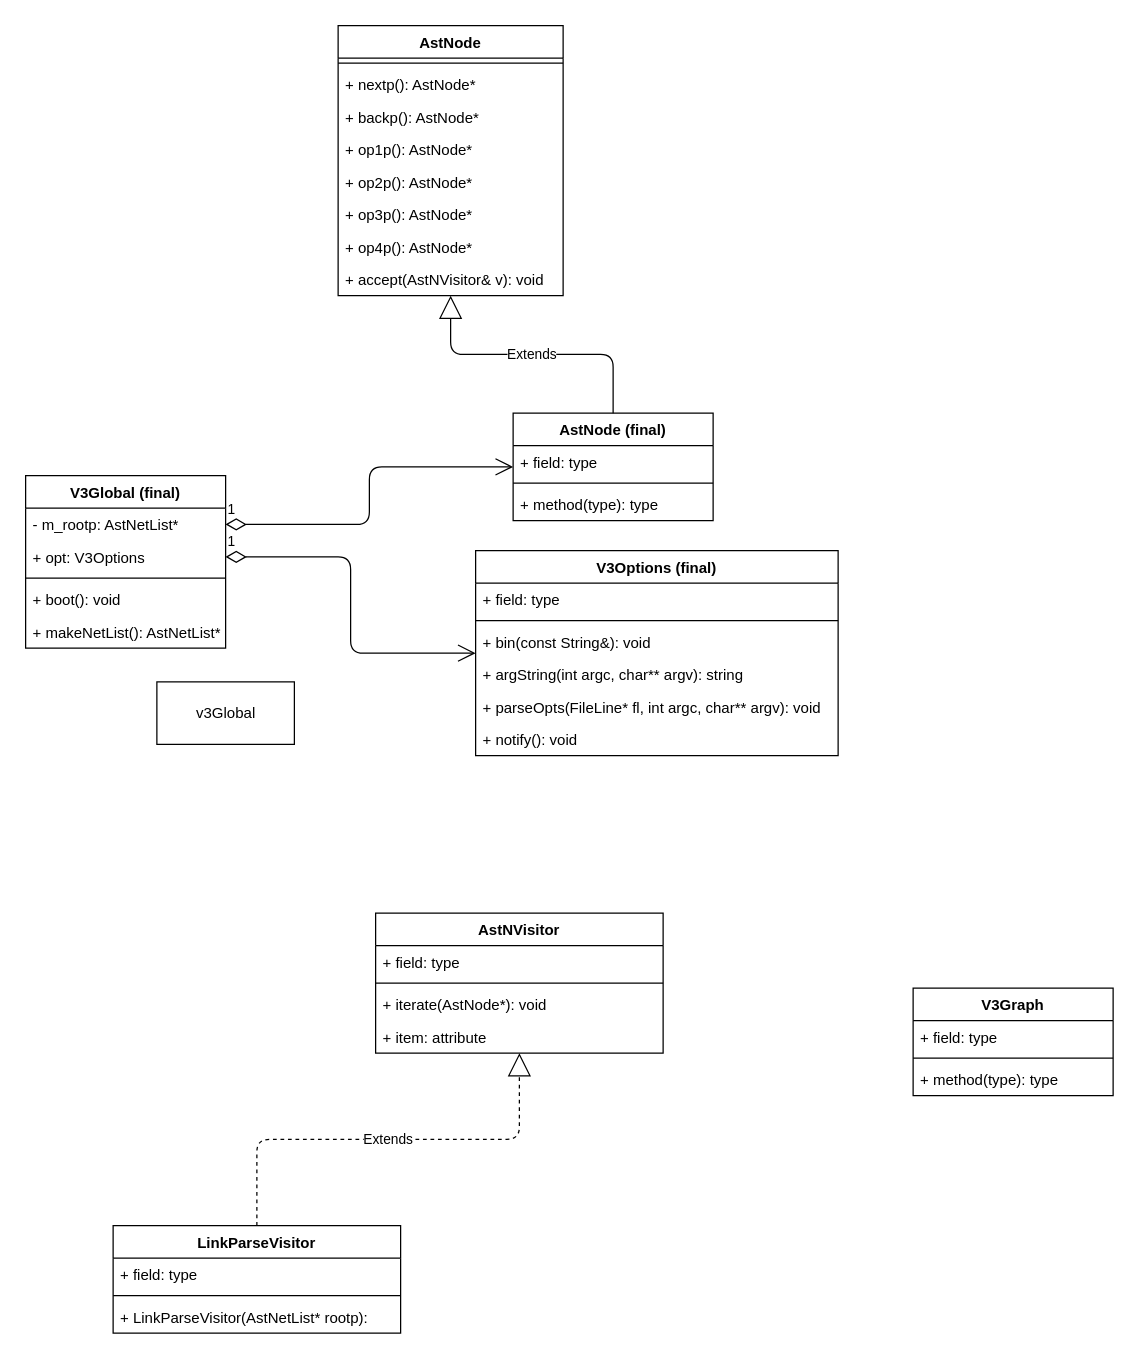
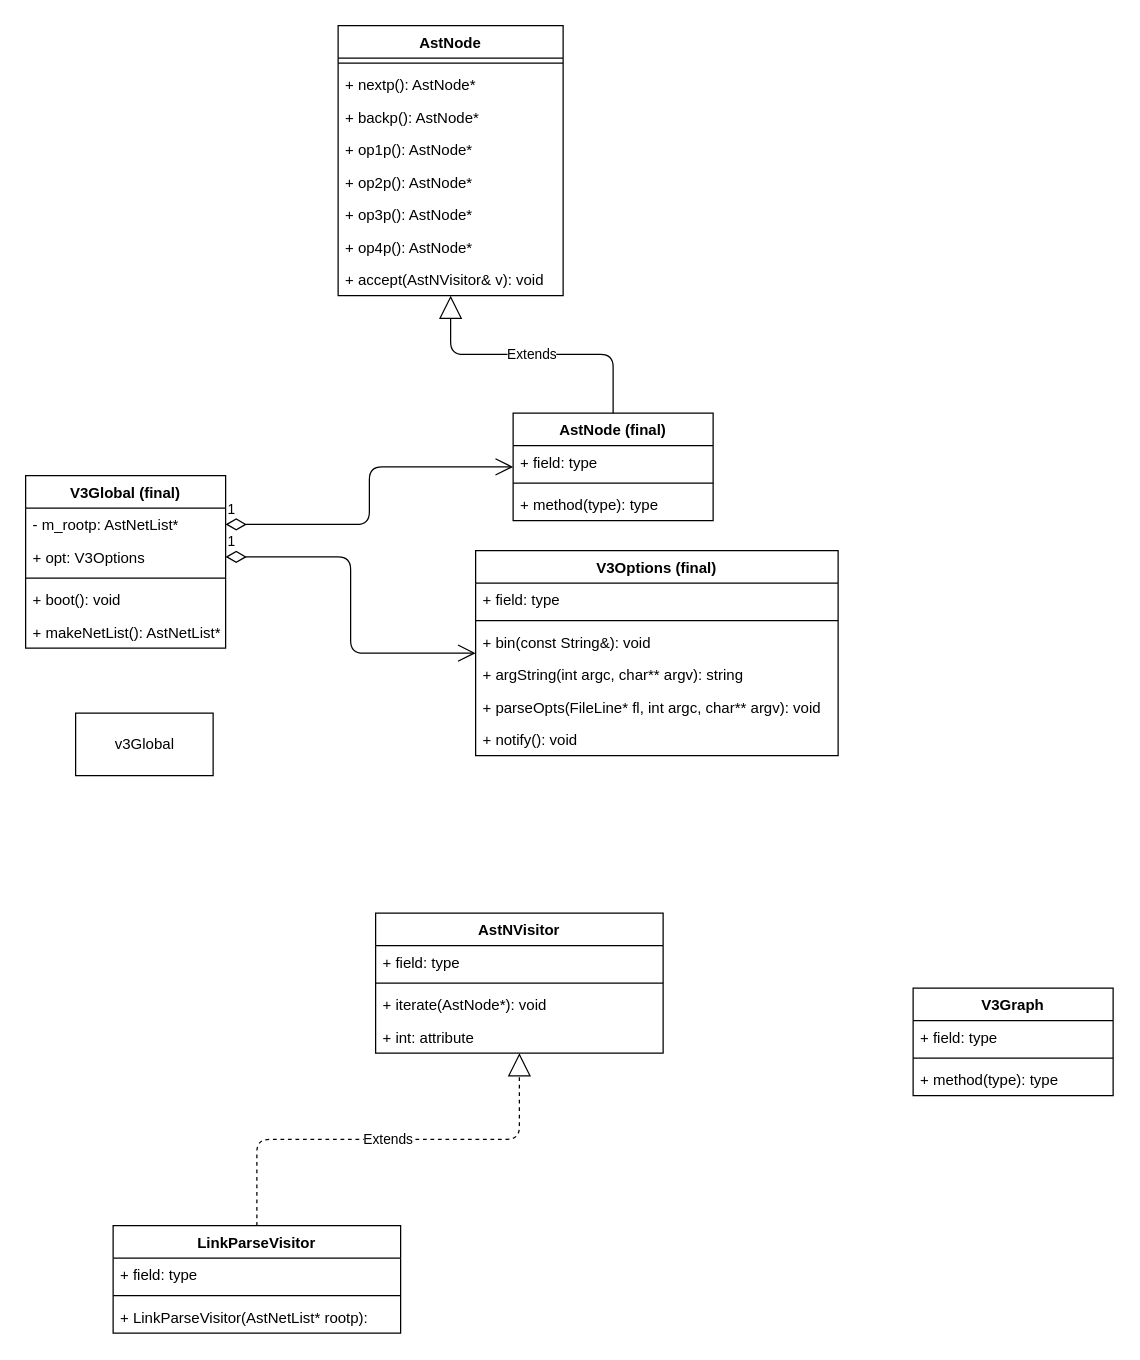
(226, 713) -> (144, 744)
(444, 1038) -> (440, 1038)
